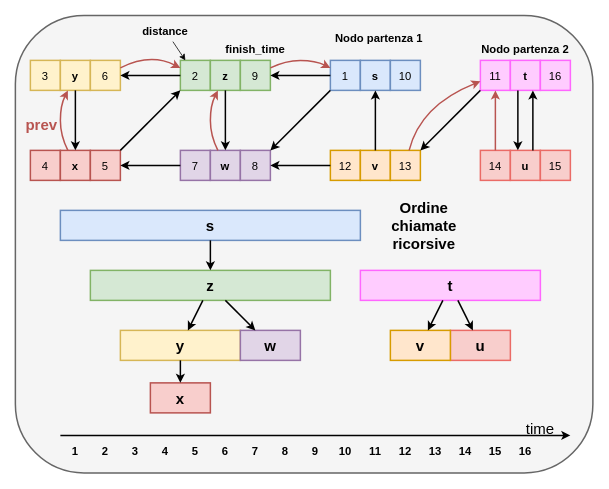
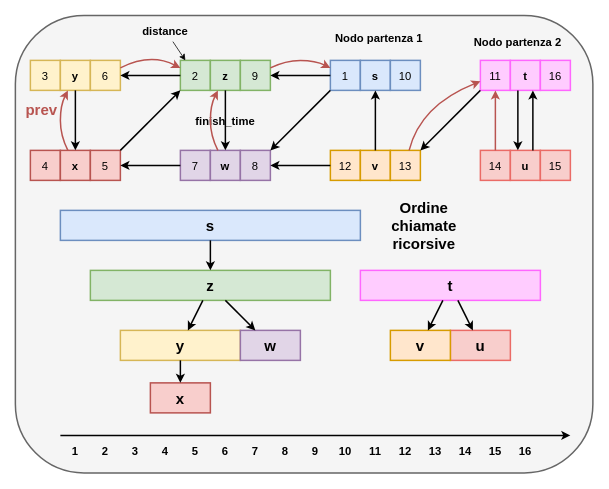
(255, 49) -> (225, 120)
(525, 49) -> (518, 42)
(42, 124) -> (42, 109)
(540, 428) -> none
